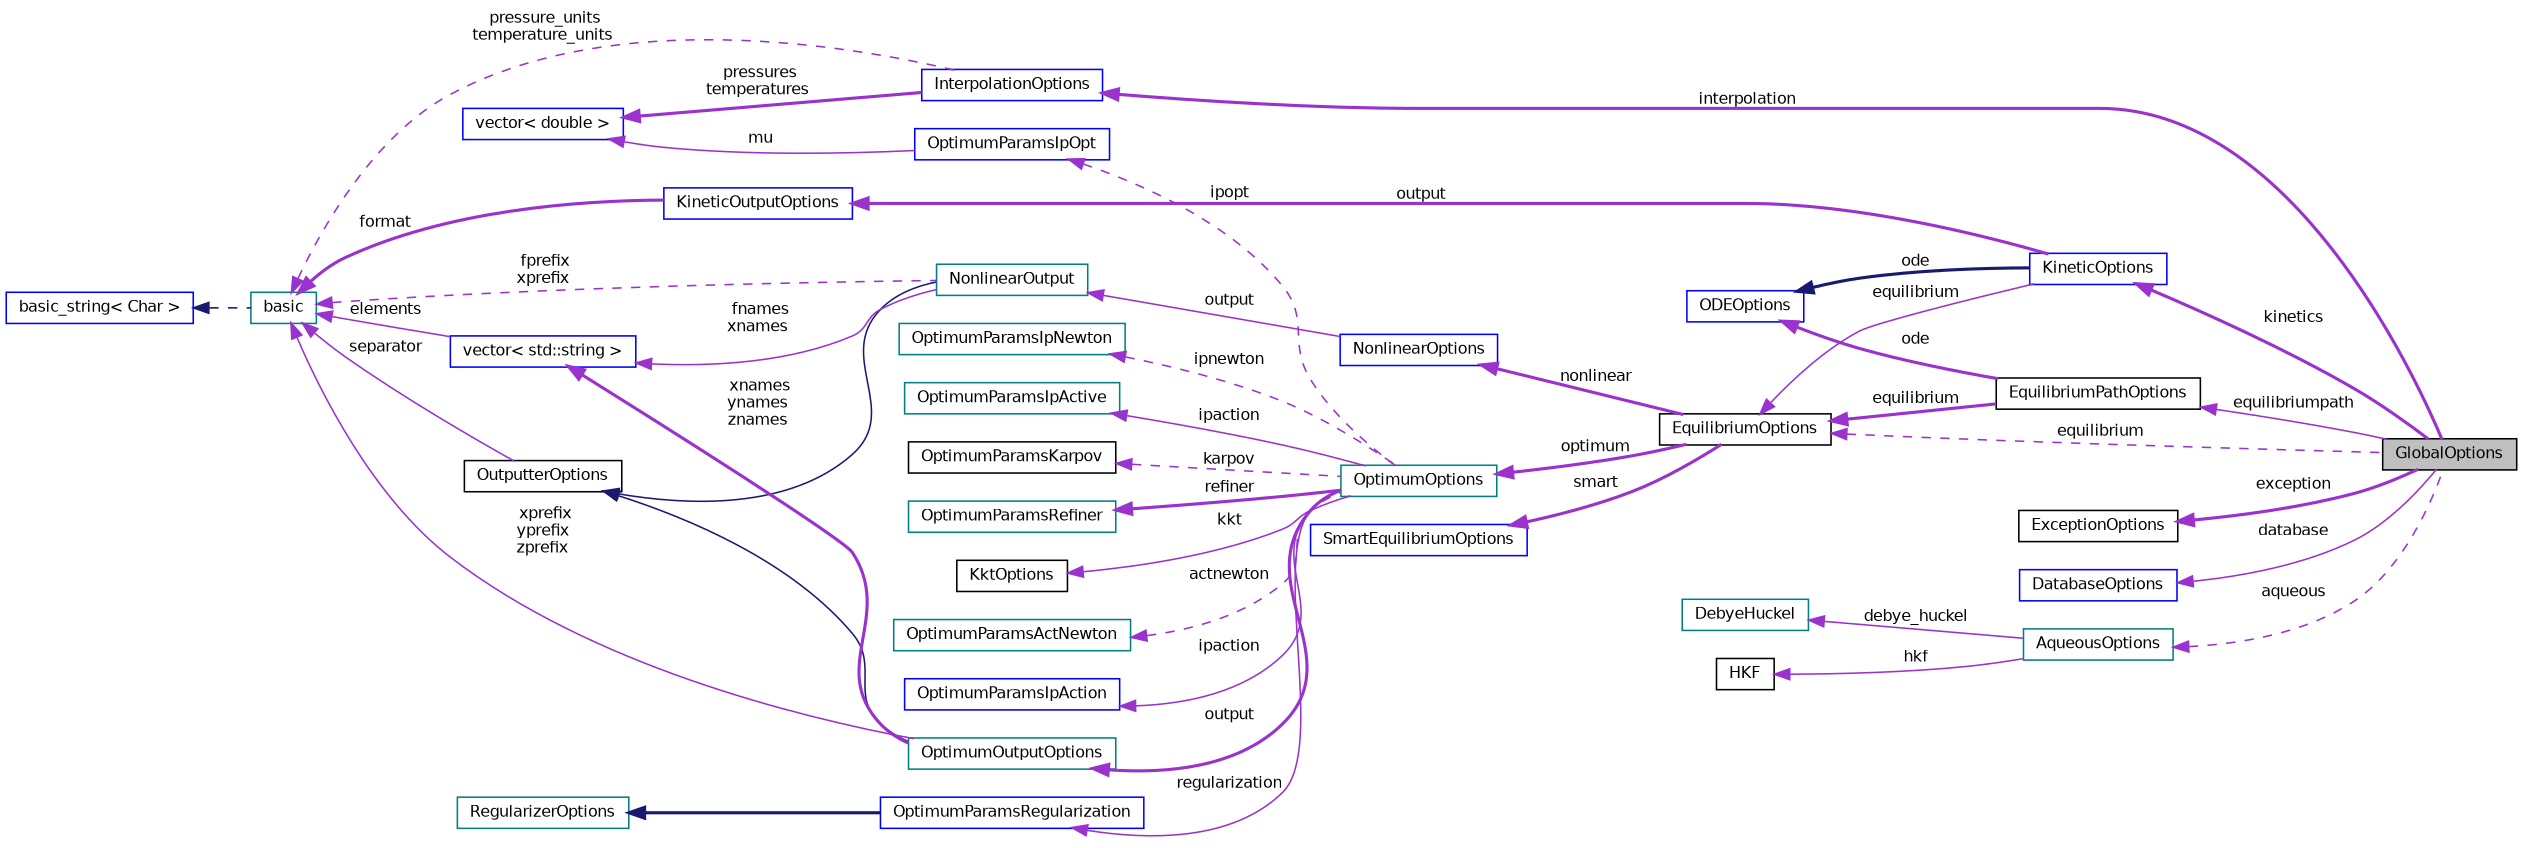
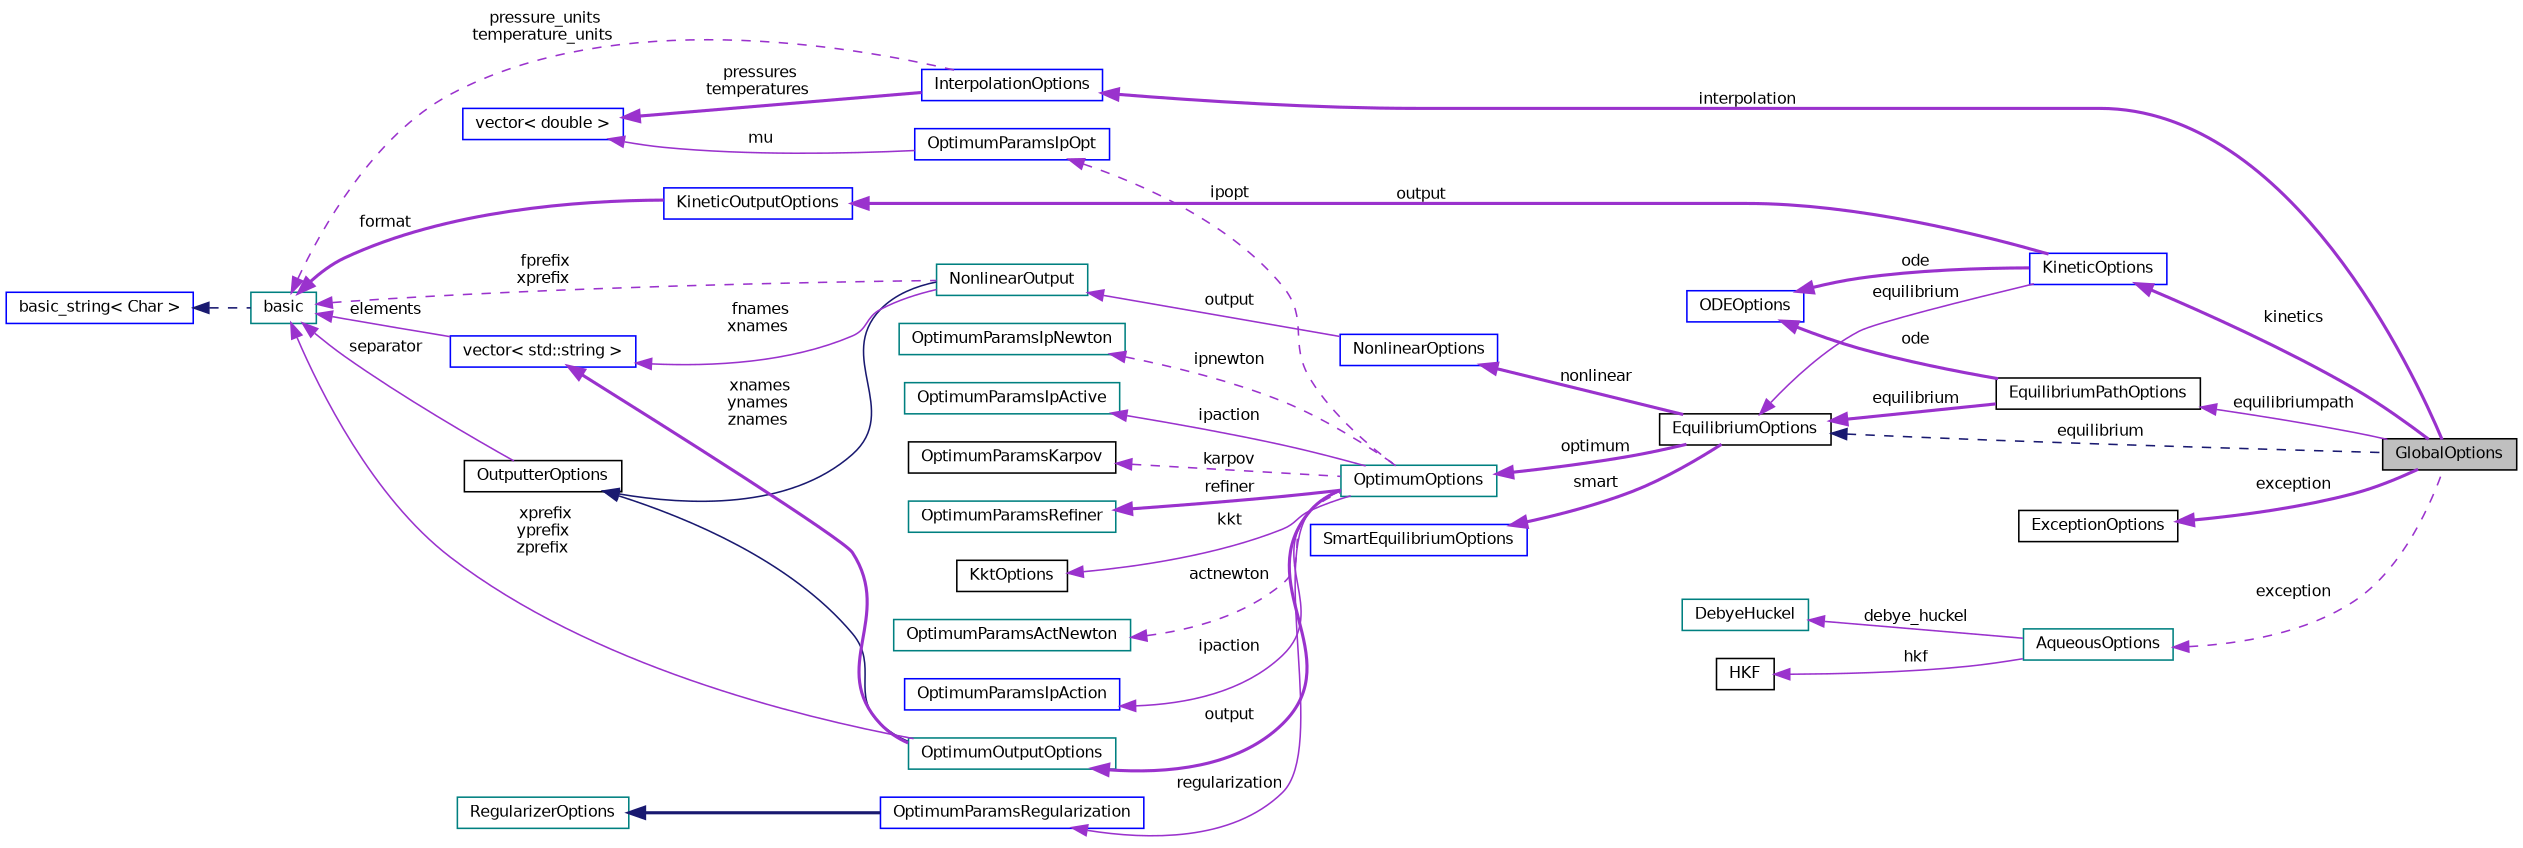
(1920, 272) -> (1920, 272)
(2114, 444) -> (2114, 444)
(2098, 585) -> none
(2292, 592) -> (2292, 592)
